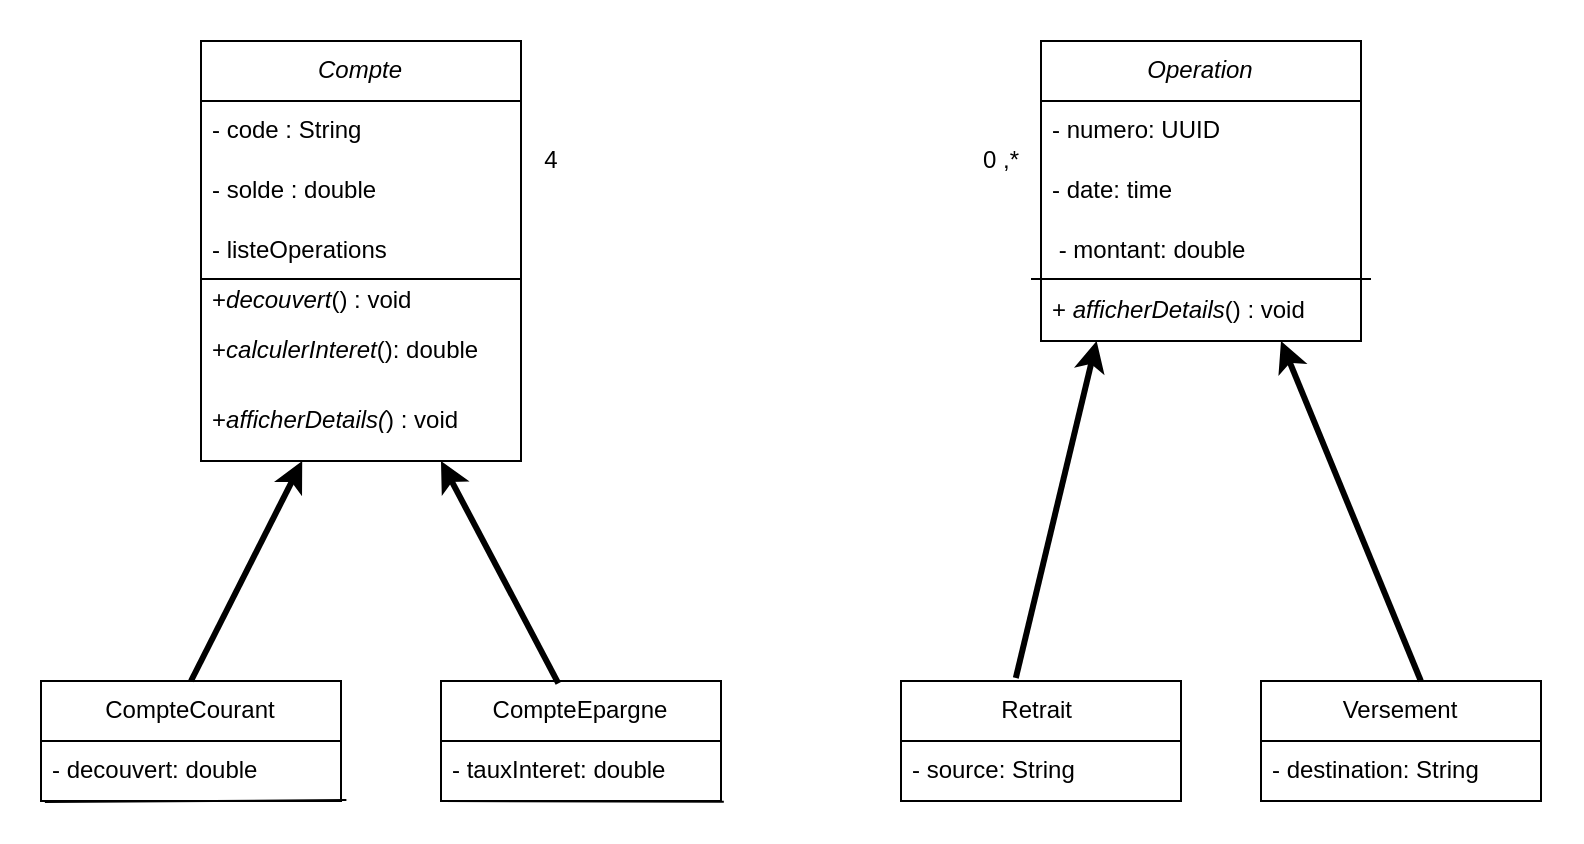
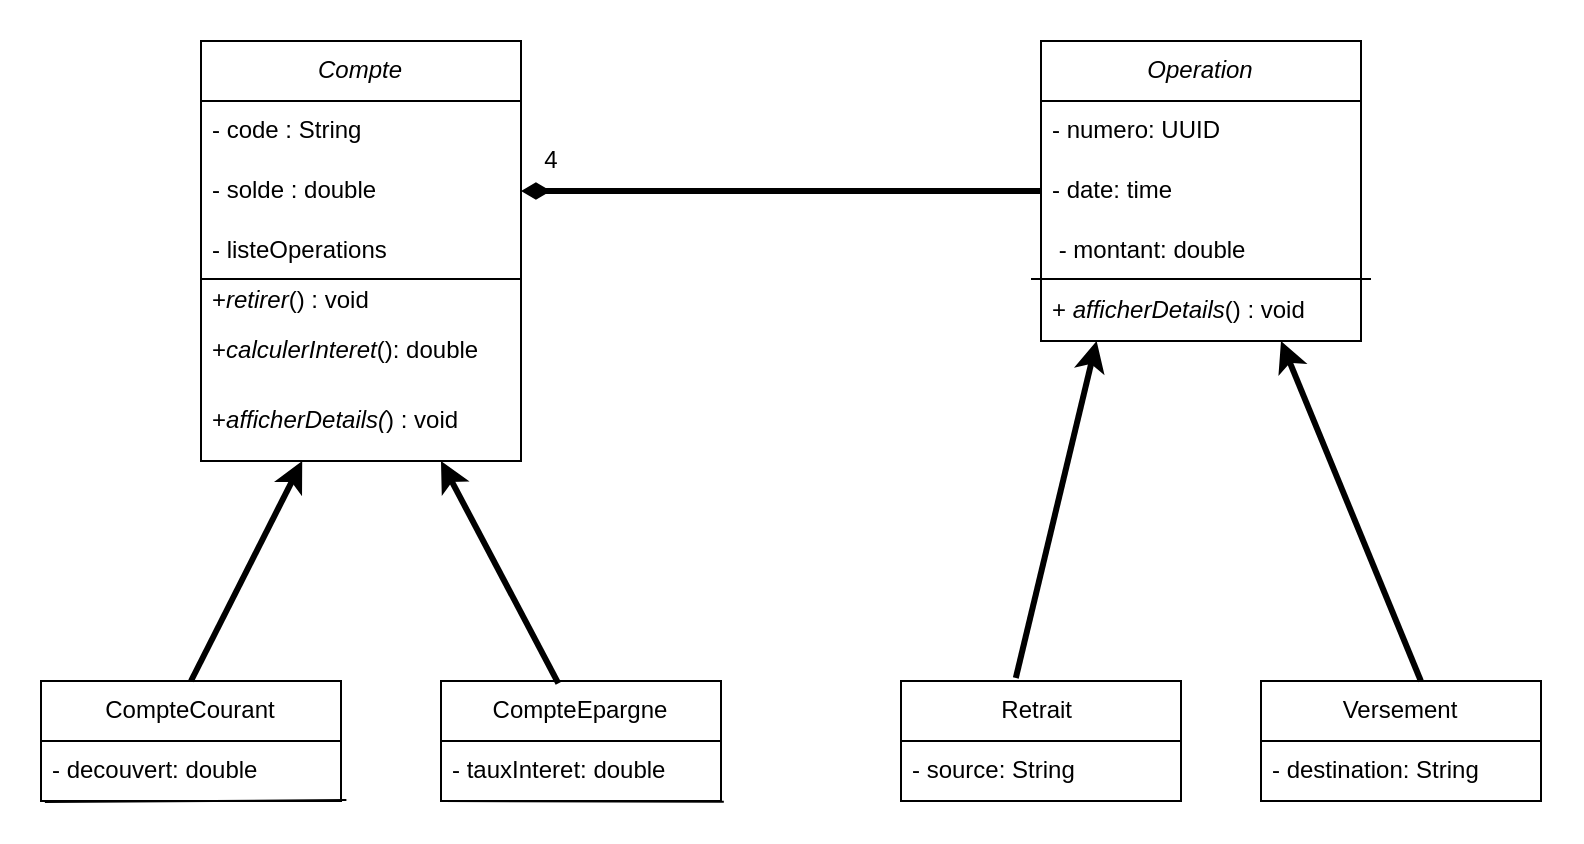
(1001, 161) -> none
none -> (792, 191)
(328, 301) -> (312, 301)
